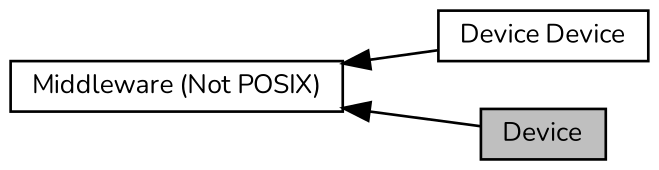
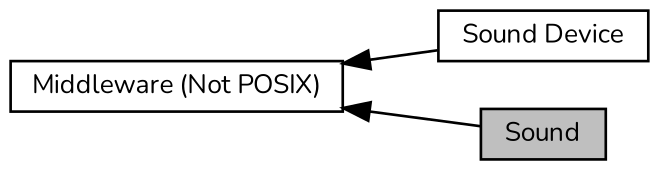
(543, 36) -> (543, 36)
(543, 134) -> (543, 134)
